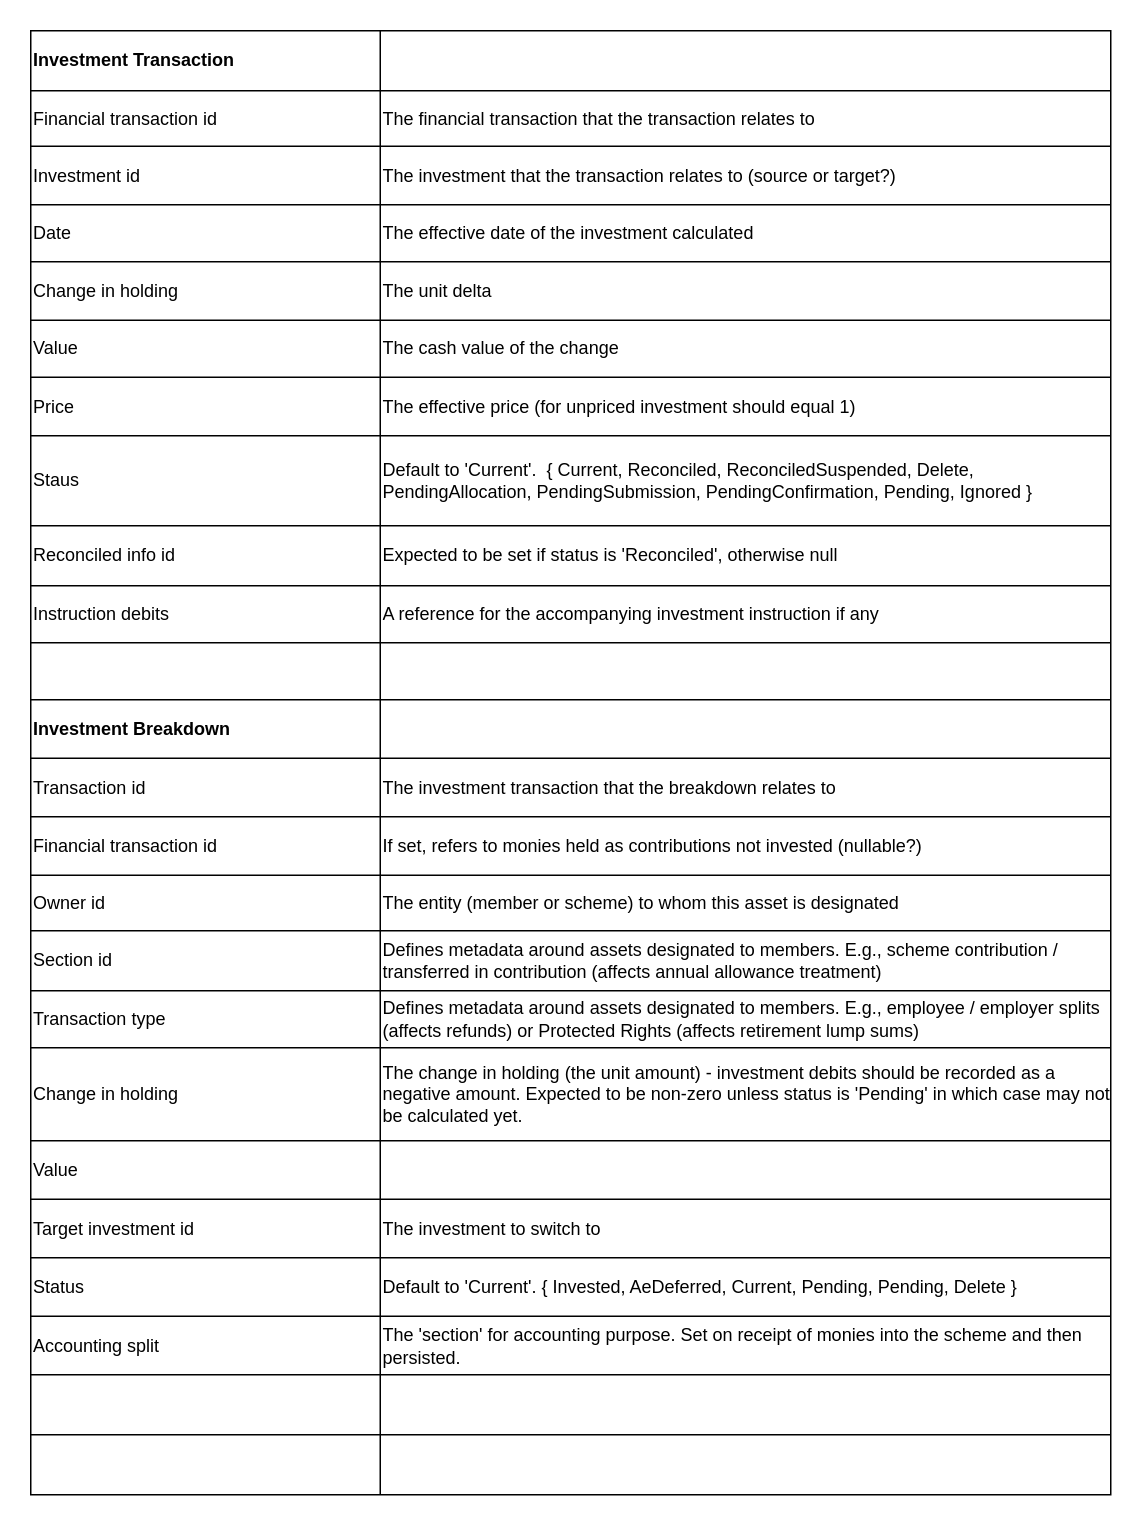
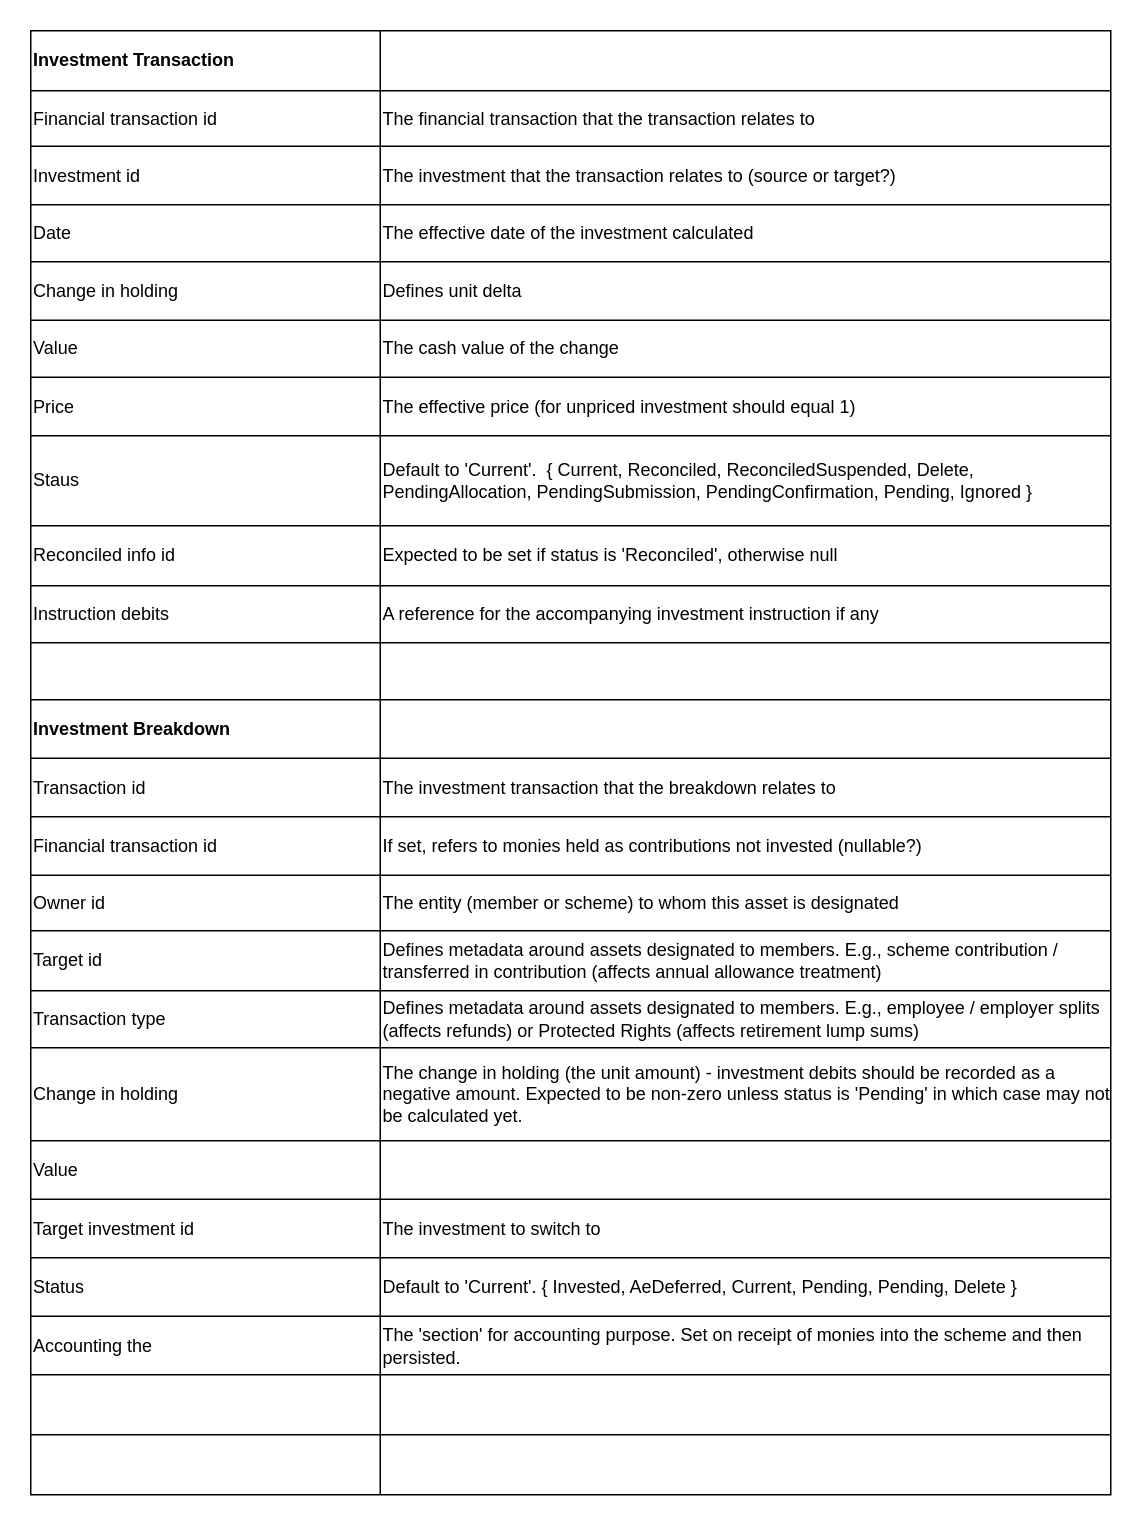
(444, 292) -> (462, 292)
(77, 961) -> (74, 961)
(105, 1346) -> (100, 1346)
